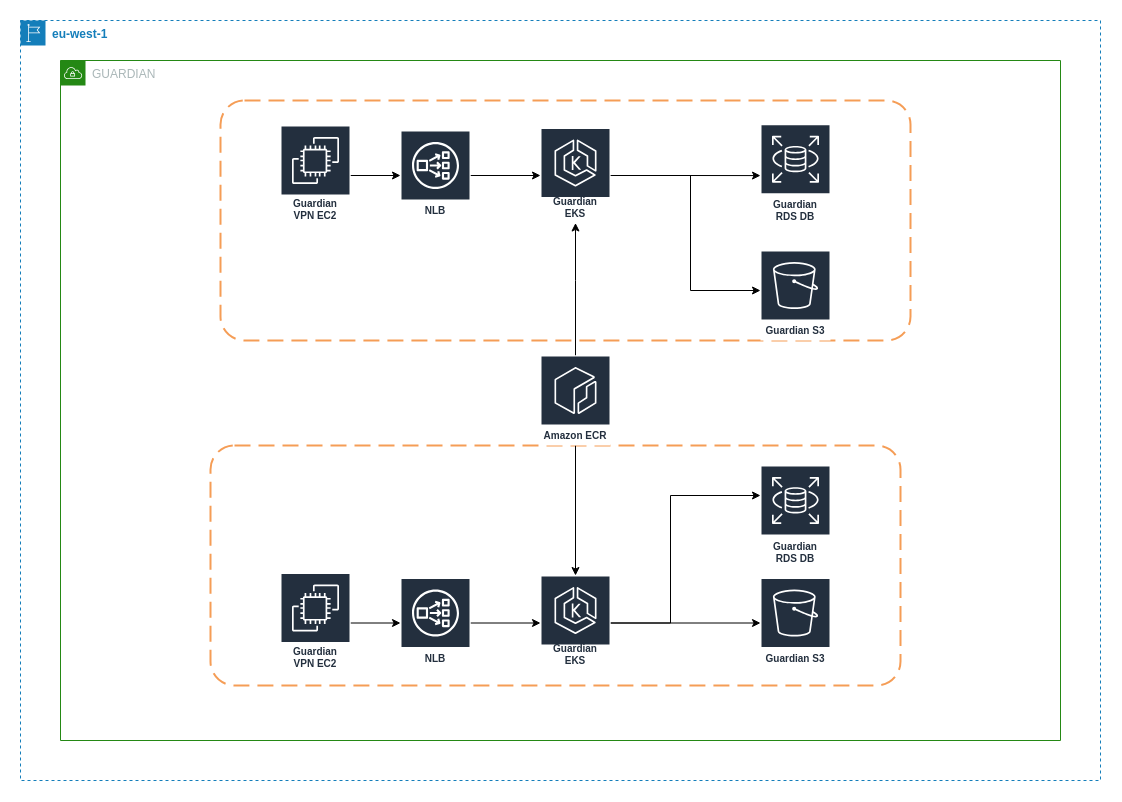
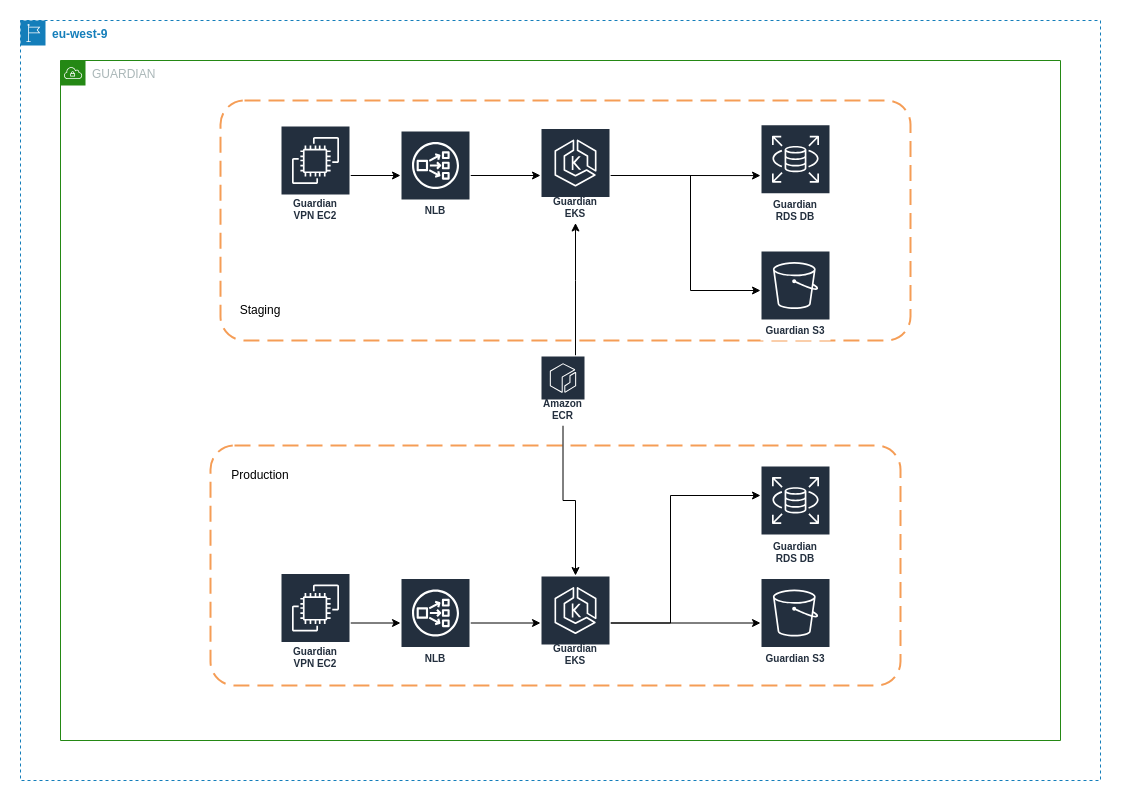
(83, 35) -> (83, 35)
none -> (261, 311)
(576, 401) -> (563, 391)
none -> (261, 476)
